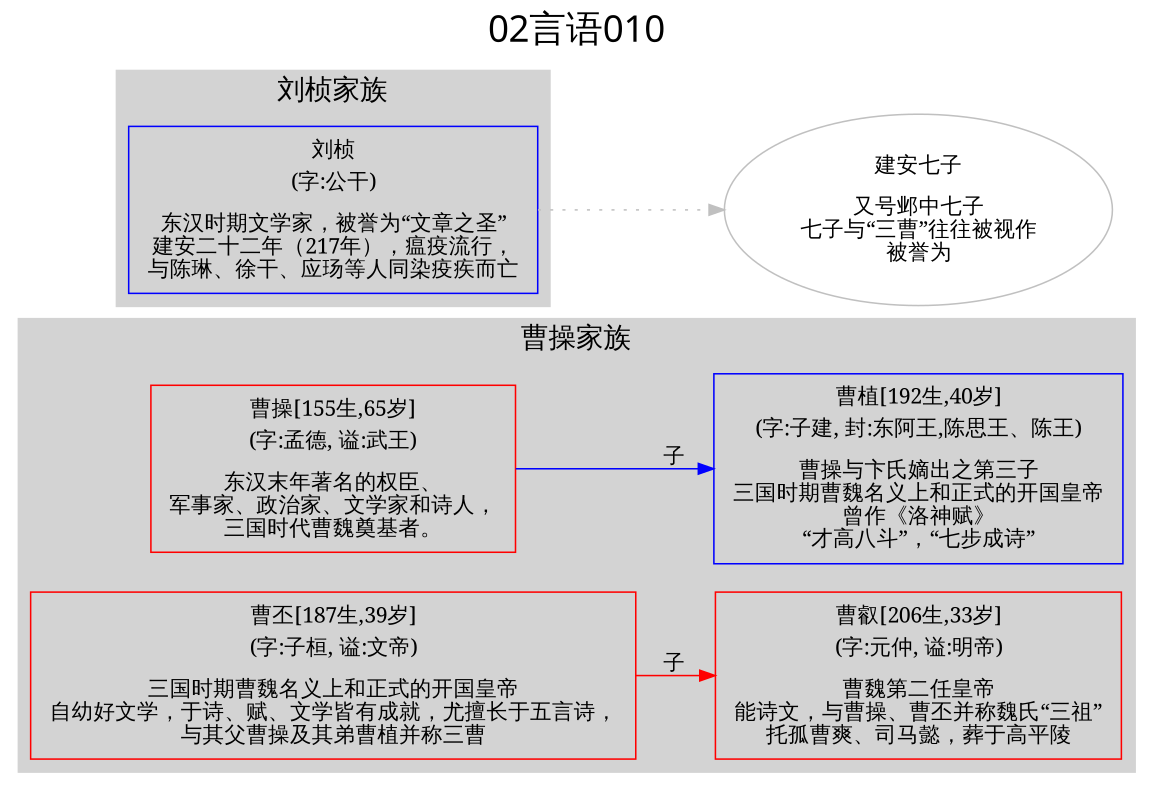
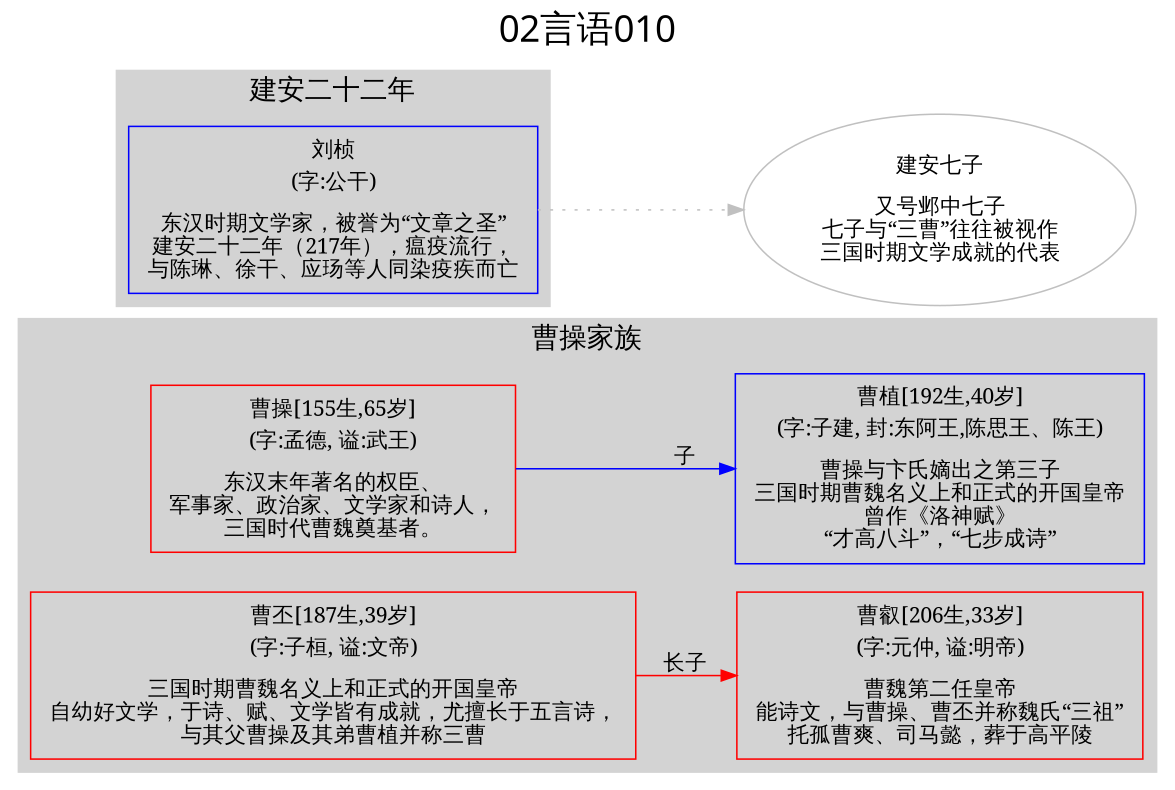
(333, 92) -> (333, 92)
(919, 253) -> (941, 253)
(675, 664) -> (686, 664)
